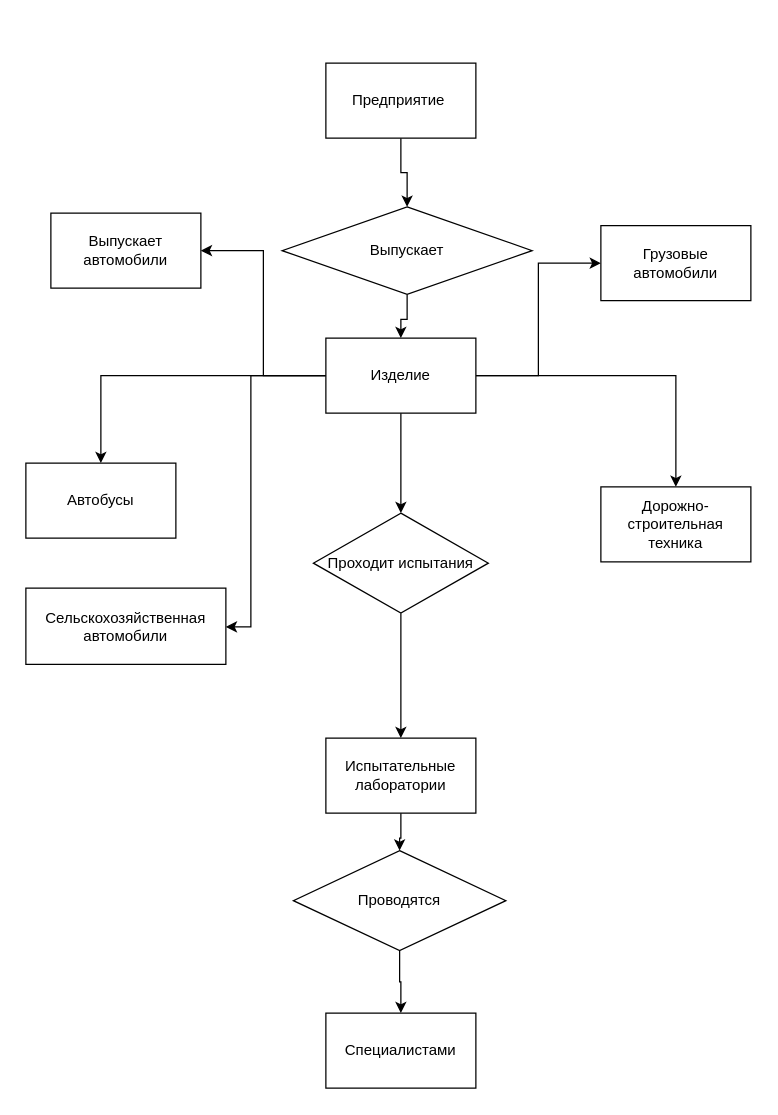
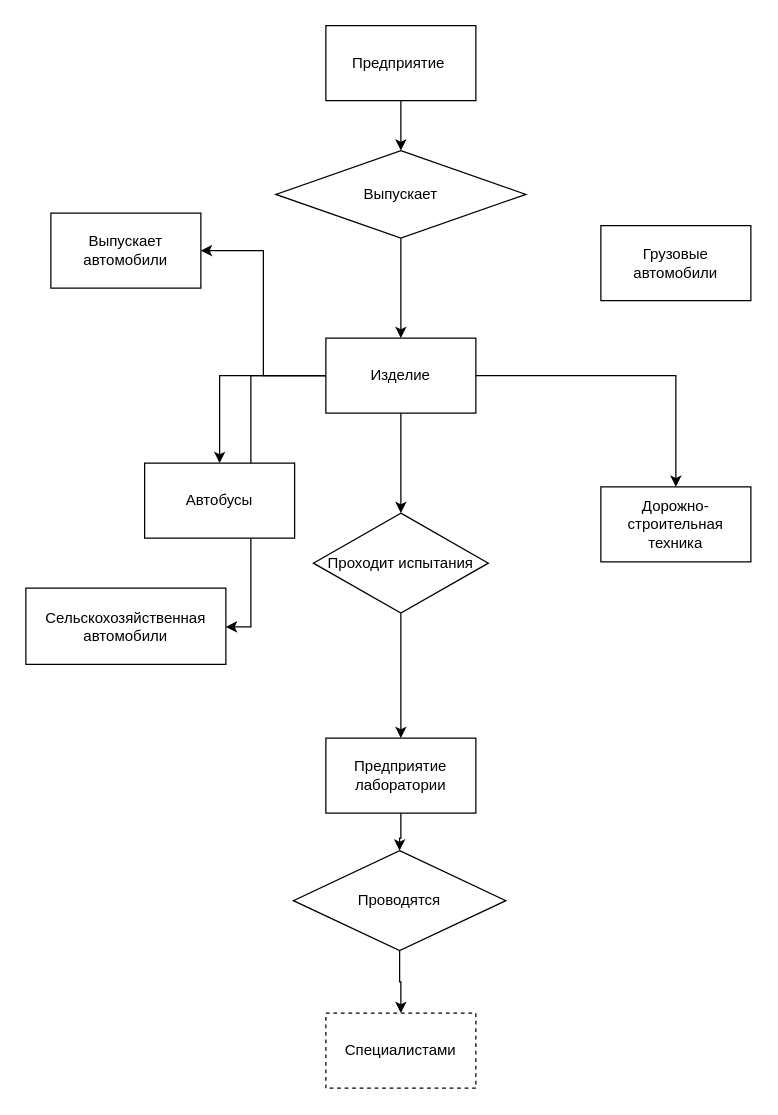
(401, 101) -> (401, 63)
(407, 251) -> (401, 194)
(538, 291) -> none
(101, 501) -> (219, 501)
(401, 776) -> (401, 776)
(401, 1051) -> (401, 1051)
